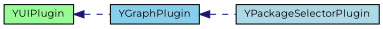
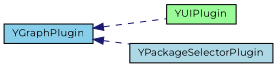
(97, 14) -> (135, 23)
